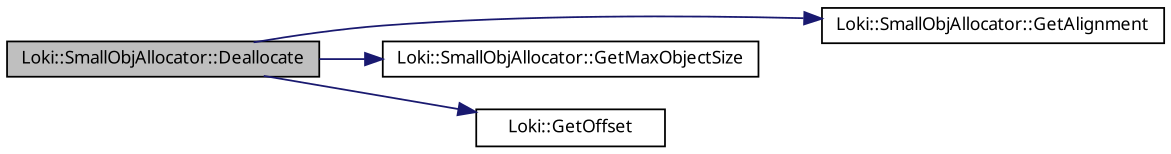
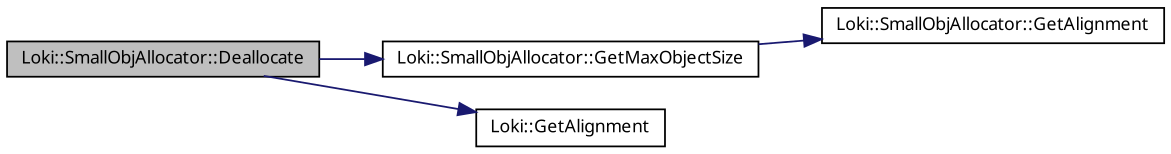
(528, 18) -> (781, 42)
(571, 128) -> (571, 128)
